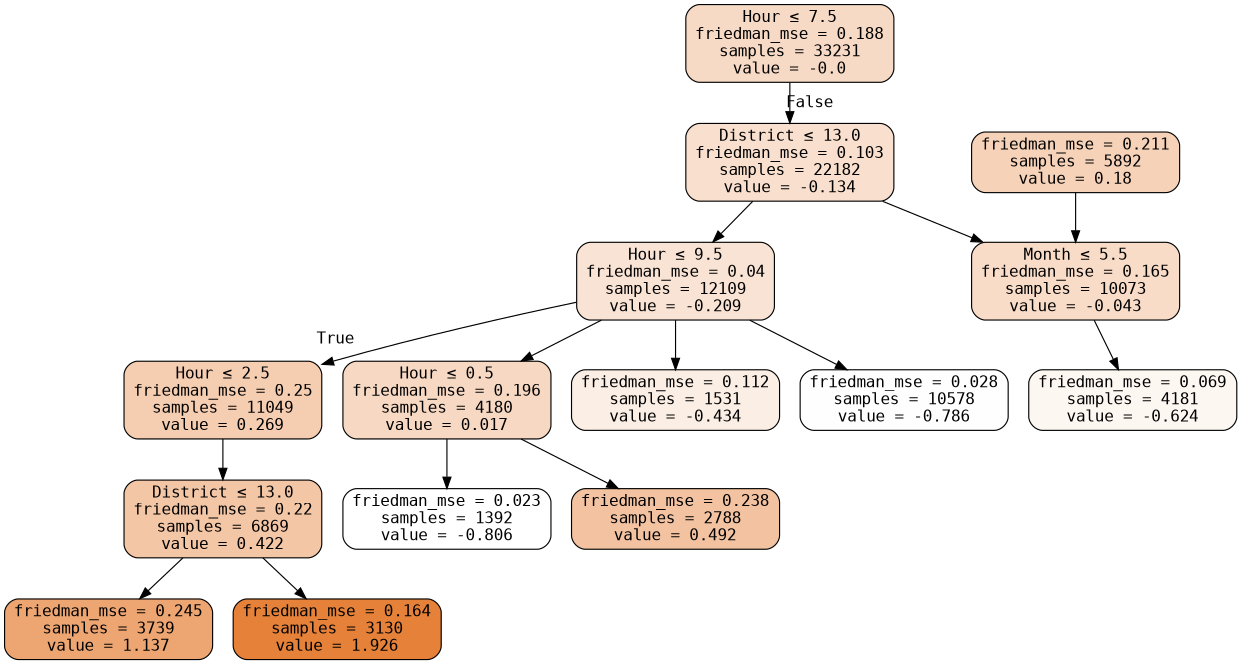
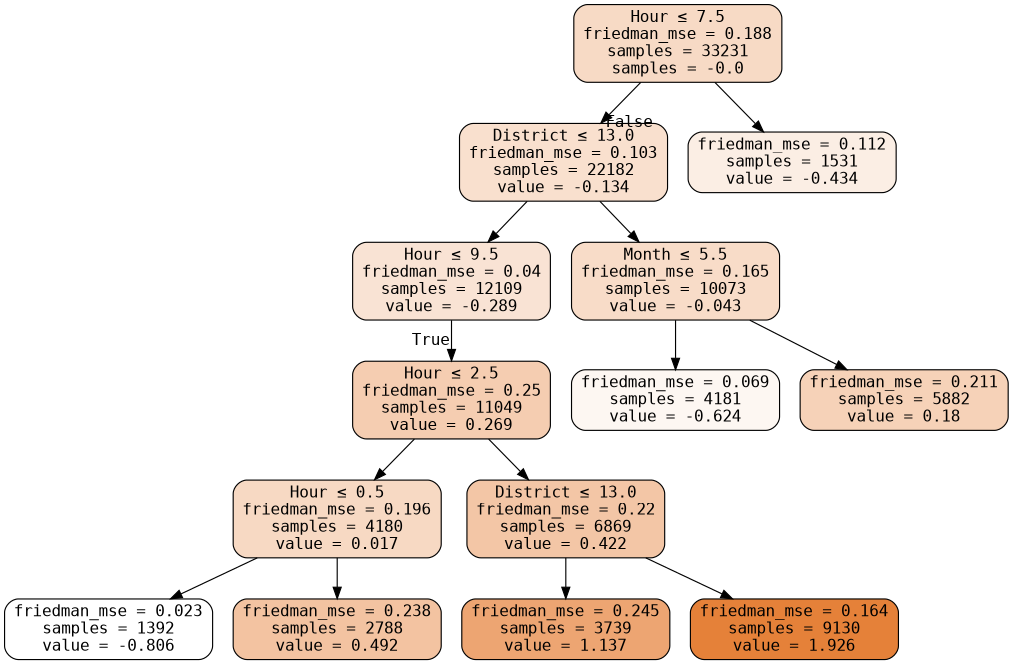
(790, 69) -> (678, 69)
(1076, 162) -> (904, 399)
(1076, 212) -> (793, 342)
(676, 306) -> (452, 306)
(566, 338) -> (399, 455)
(676, 339) -> (735, 103)
(904, 400) -> none
(337, 629) -> (794, 629)
